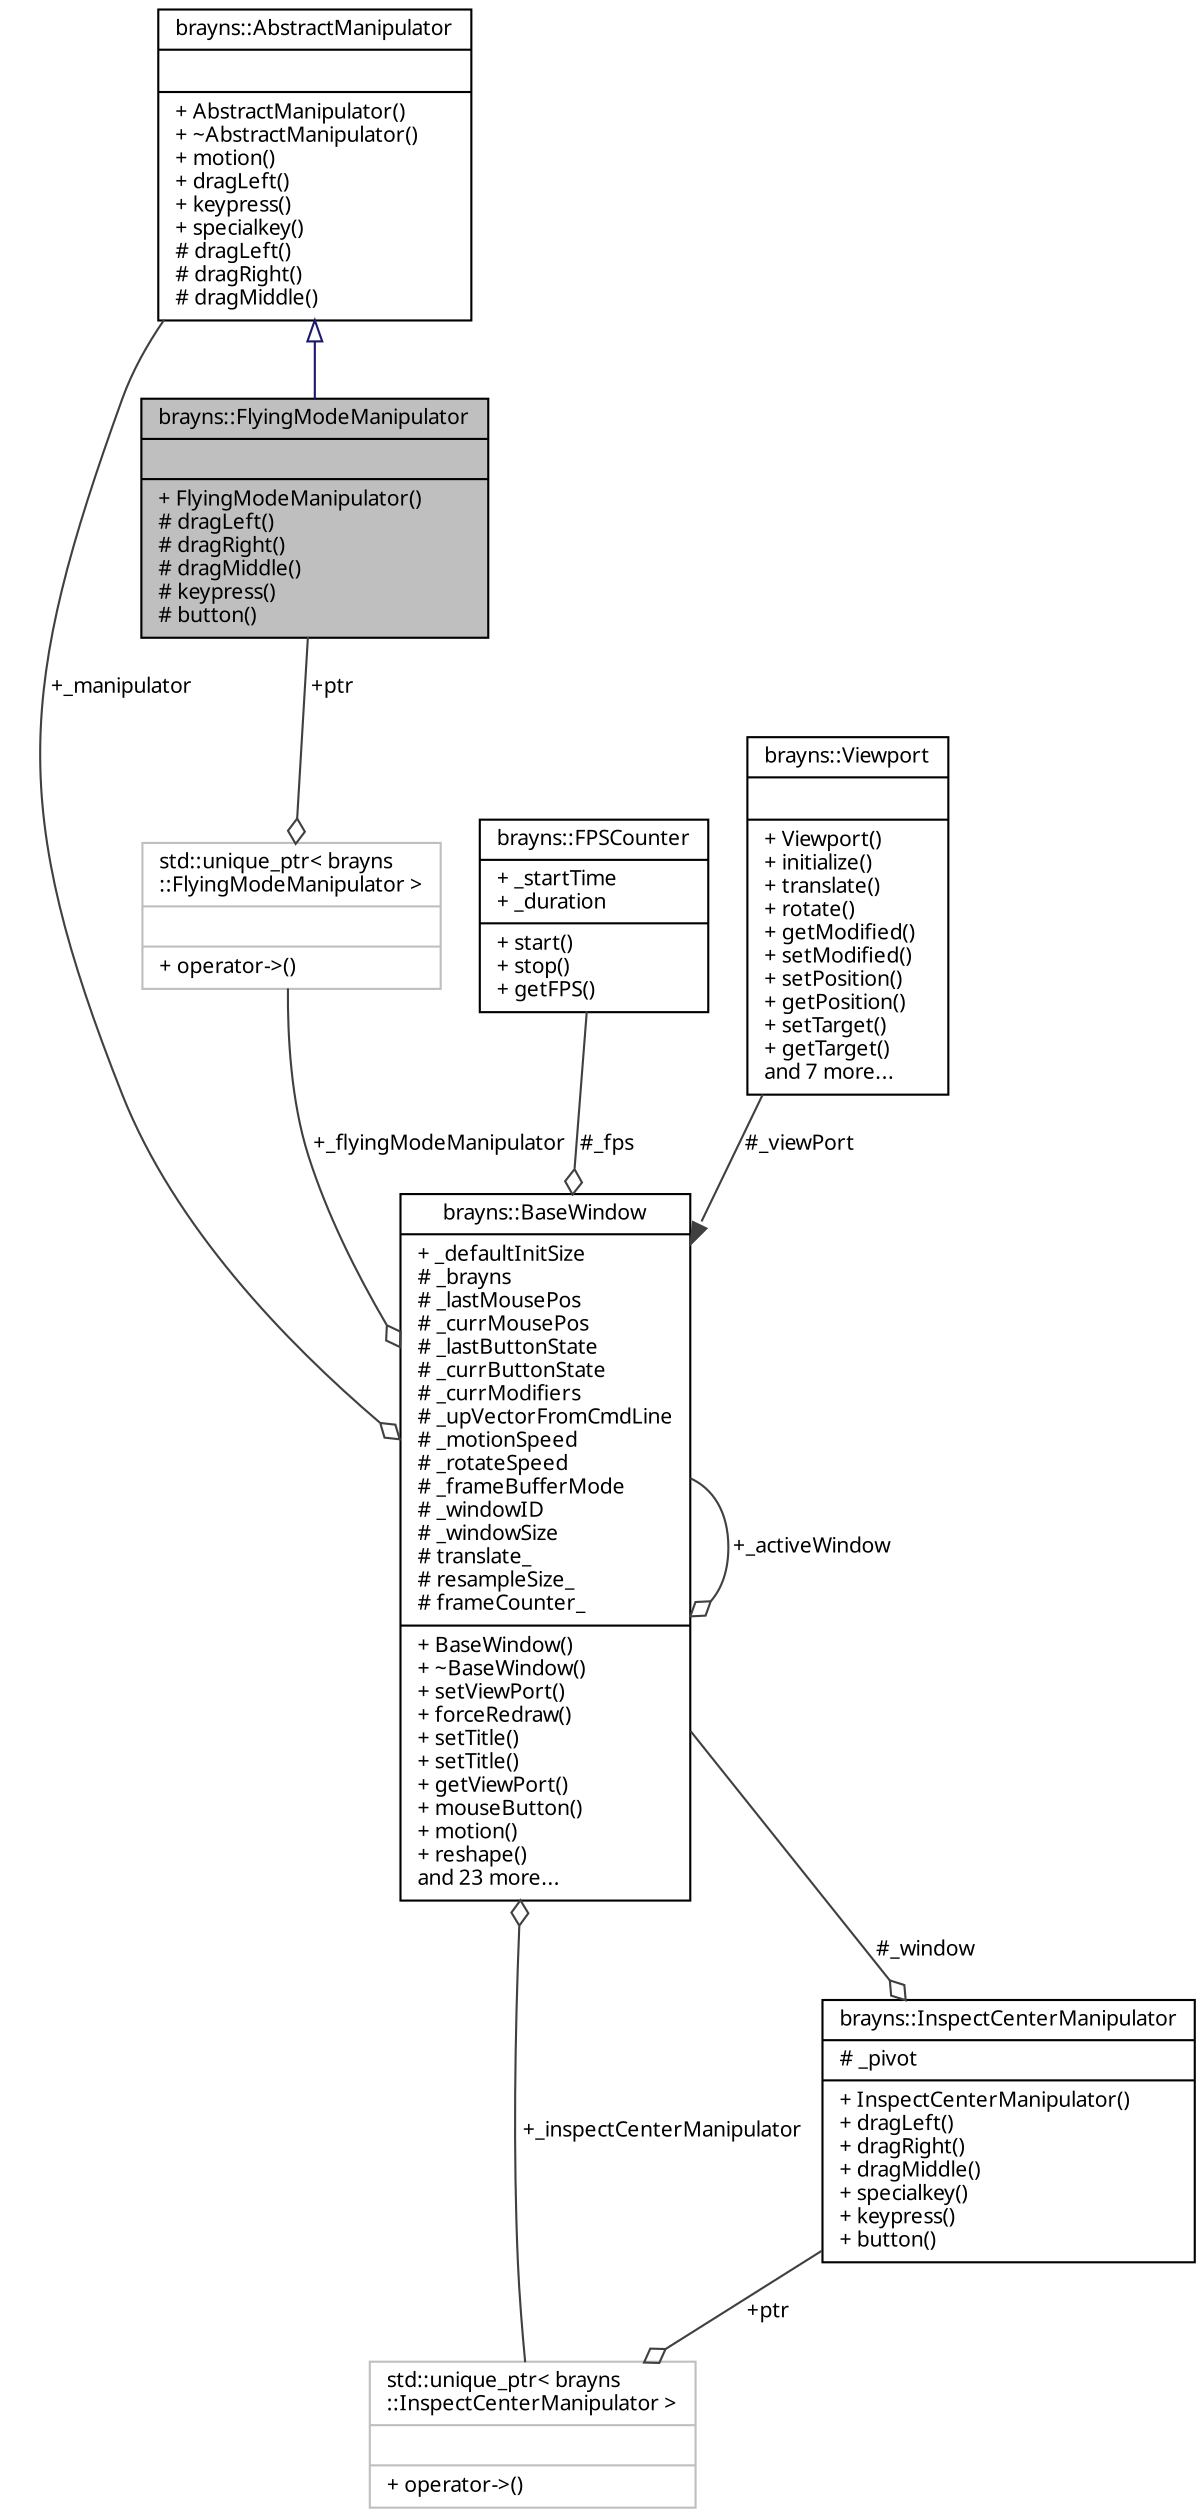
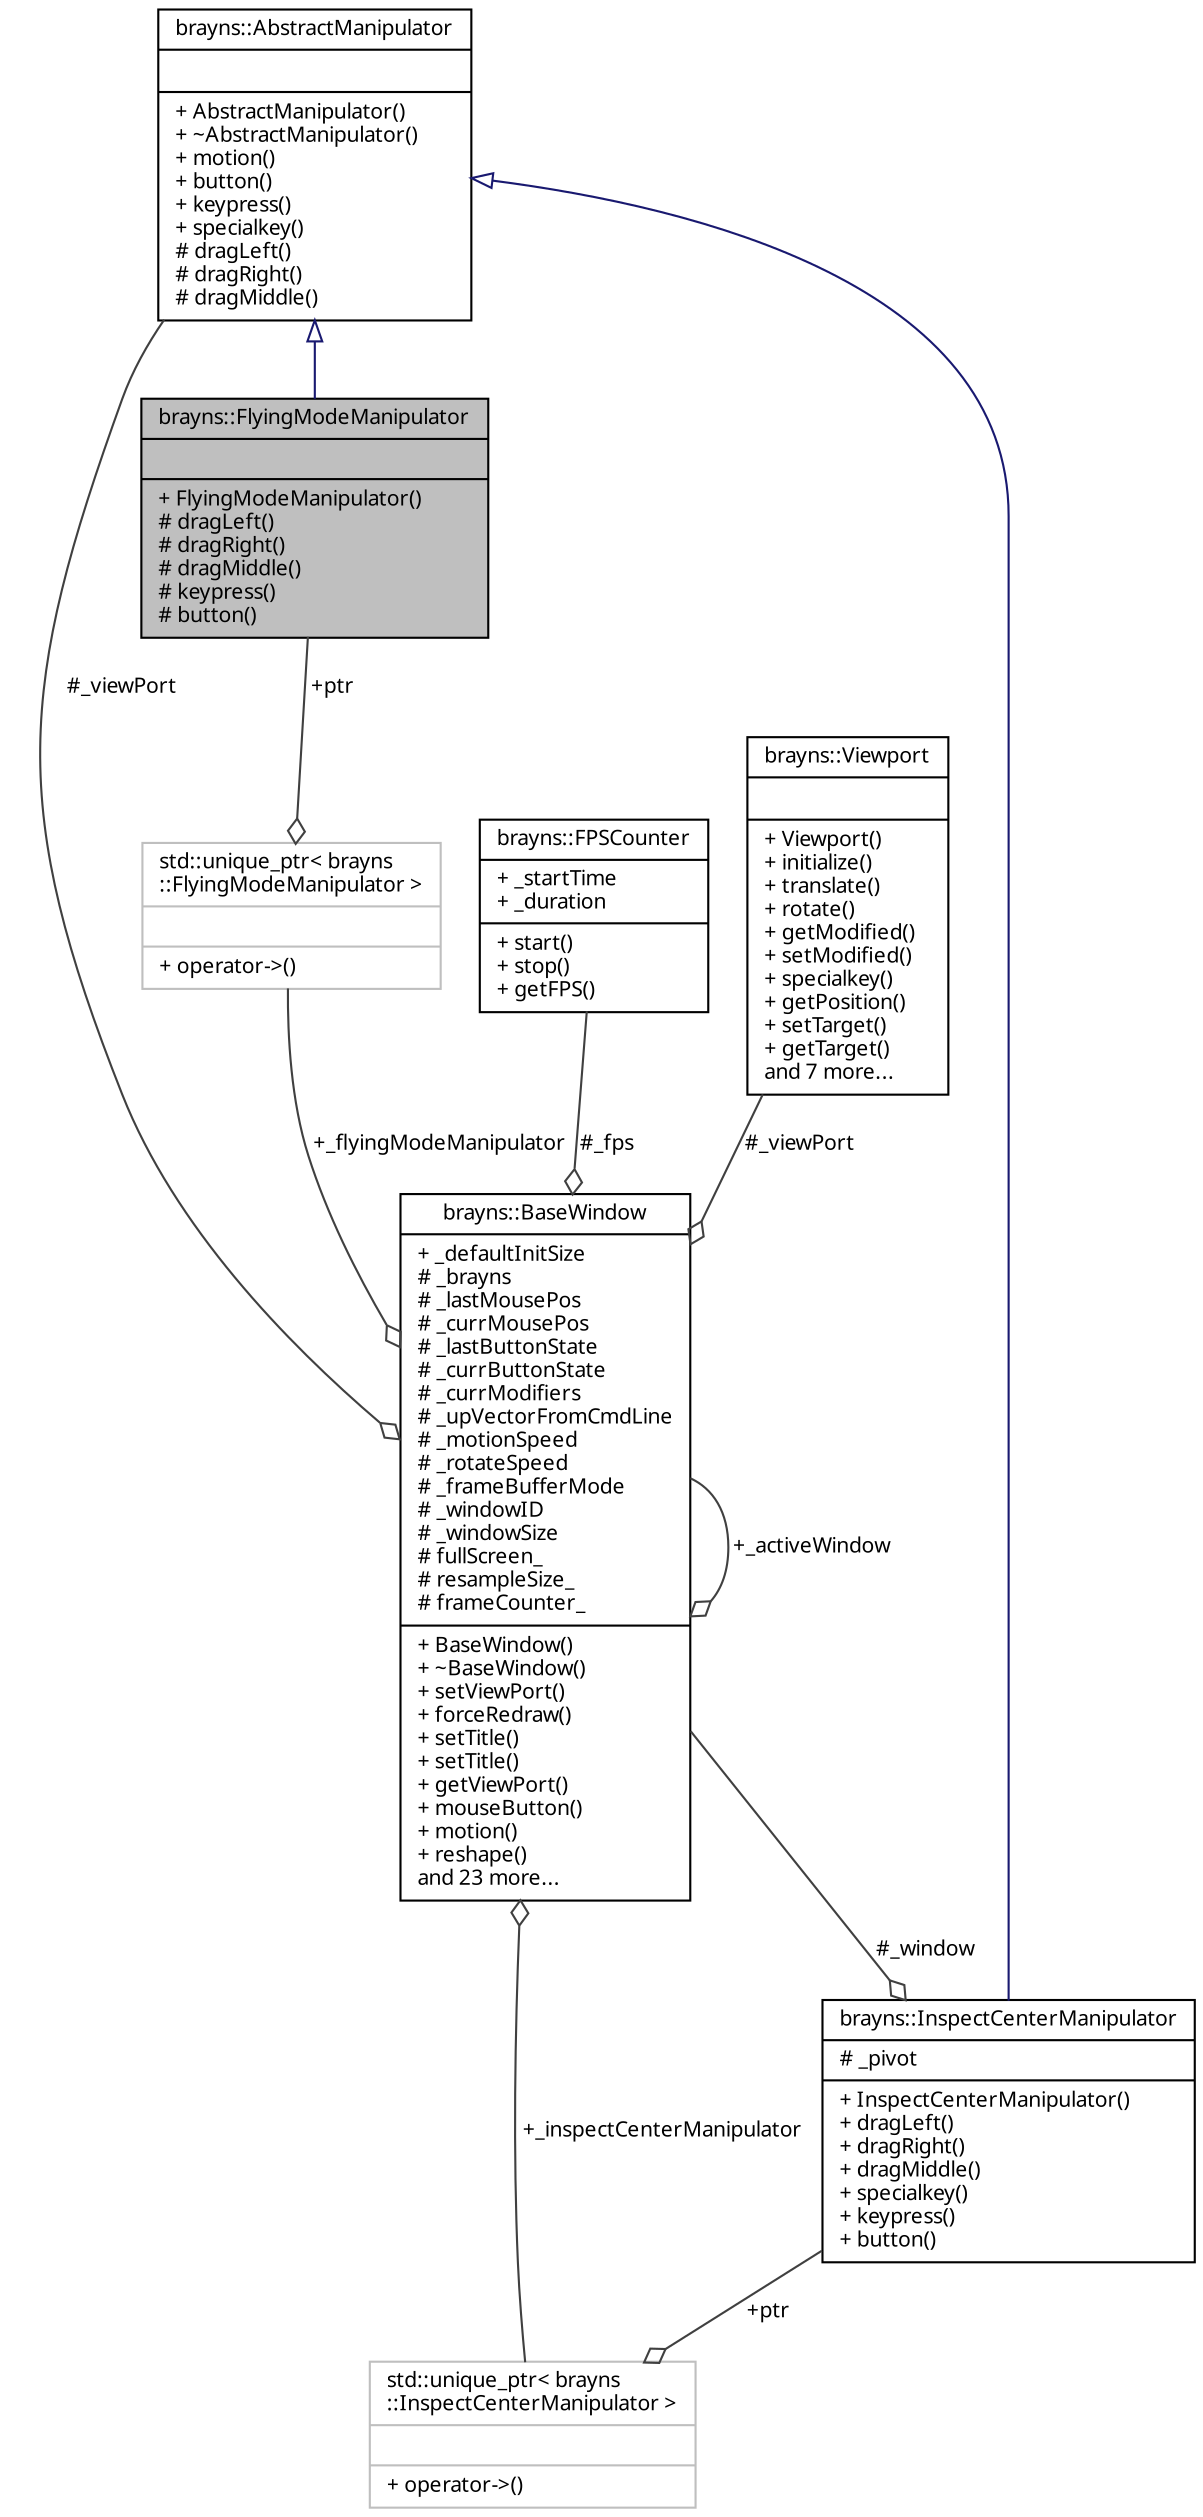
(233, 182) -> (224, 182)
(120, 687) -> (120, 687)
none -> (1009, 924)
(834, 979) -> (829, 979)
(732, 1158) -> (732, 1158)
(476, 1557) -> (481, 1557)
